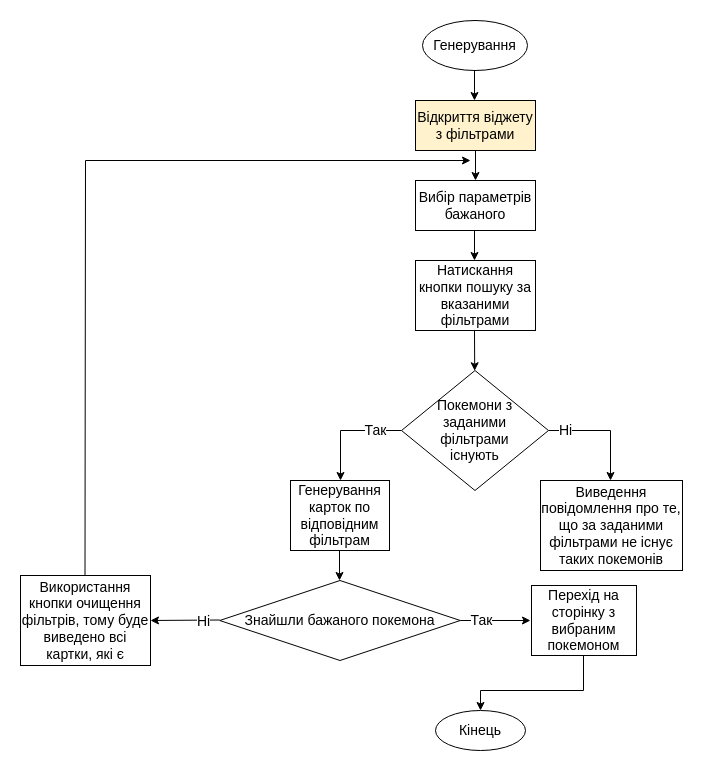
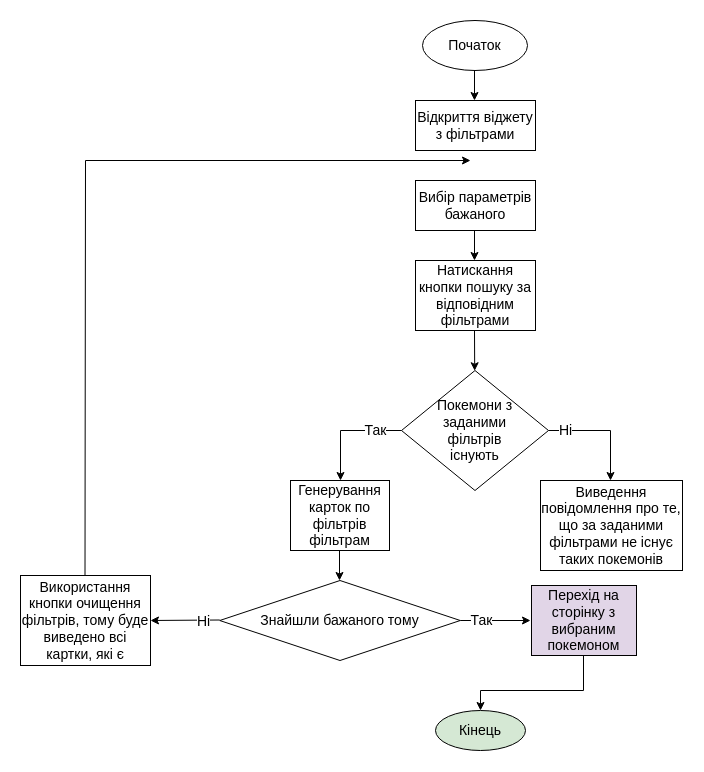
(475, 46) -> (475, 46)
(476, 126) -> (476, 126)
(476, 170) -> none
(476, 296) -> (476, 296)
(475, 431) -> (475, 431)
(340, 516) -> (340, 516)
(340, 621) -> (340, 621)
(584, 621) -> (584, 621)
(481, 731) -> (481, 731)
